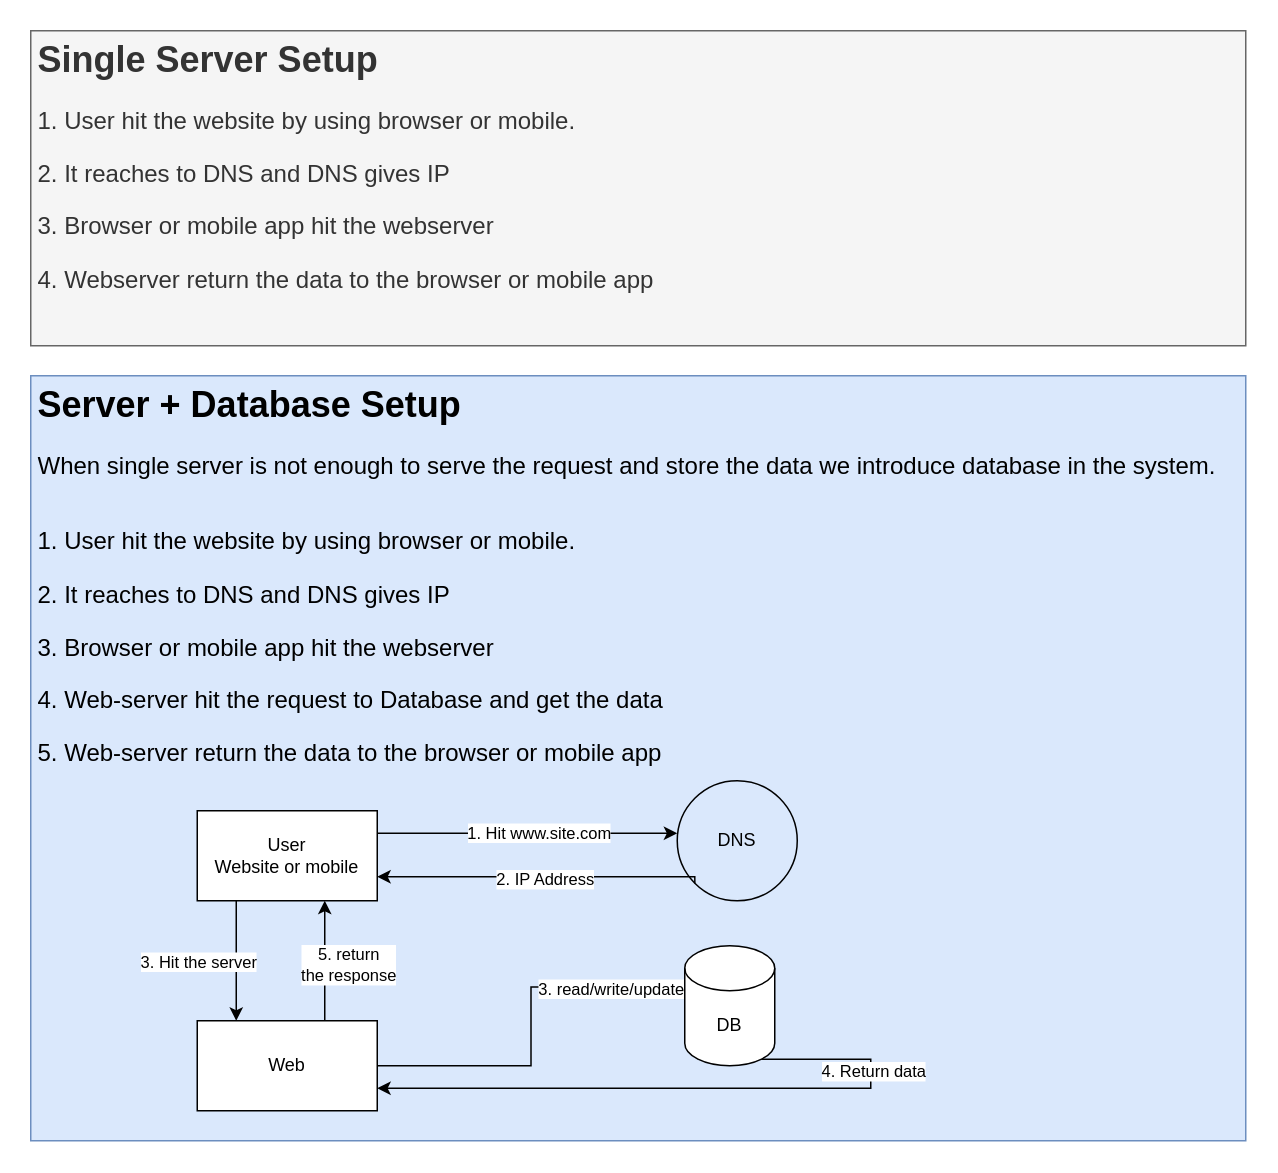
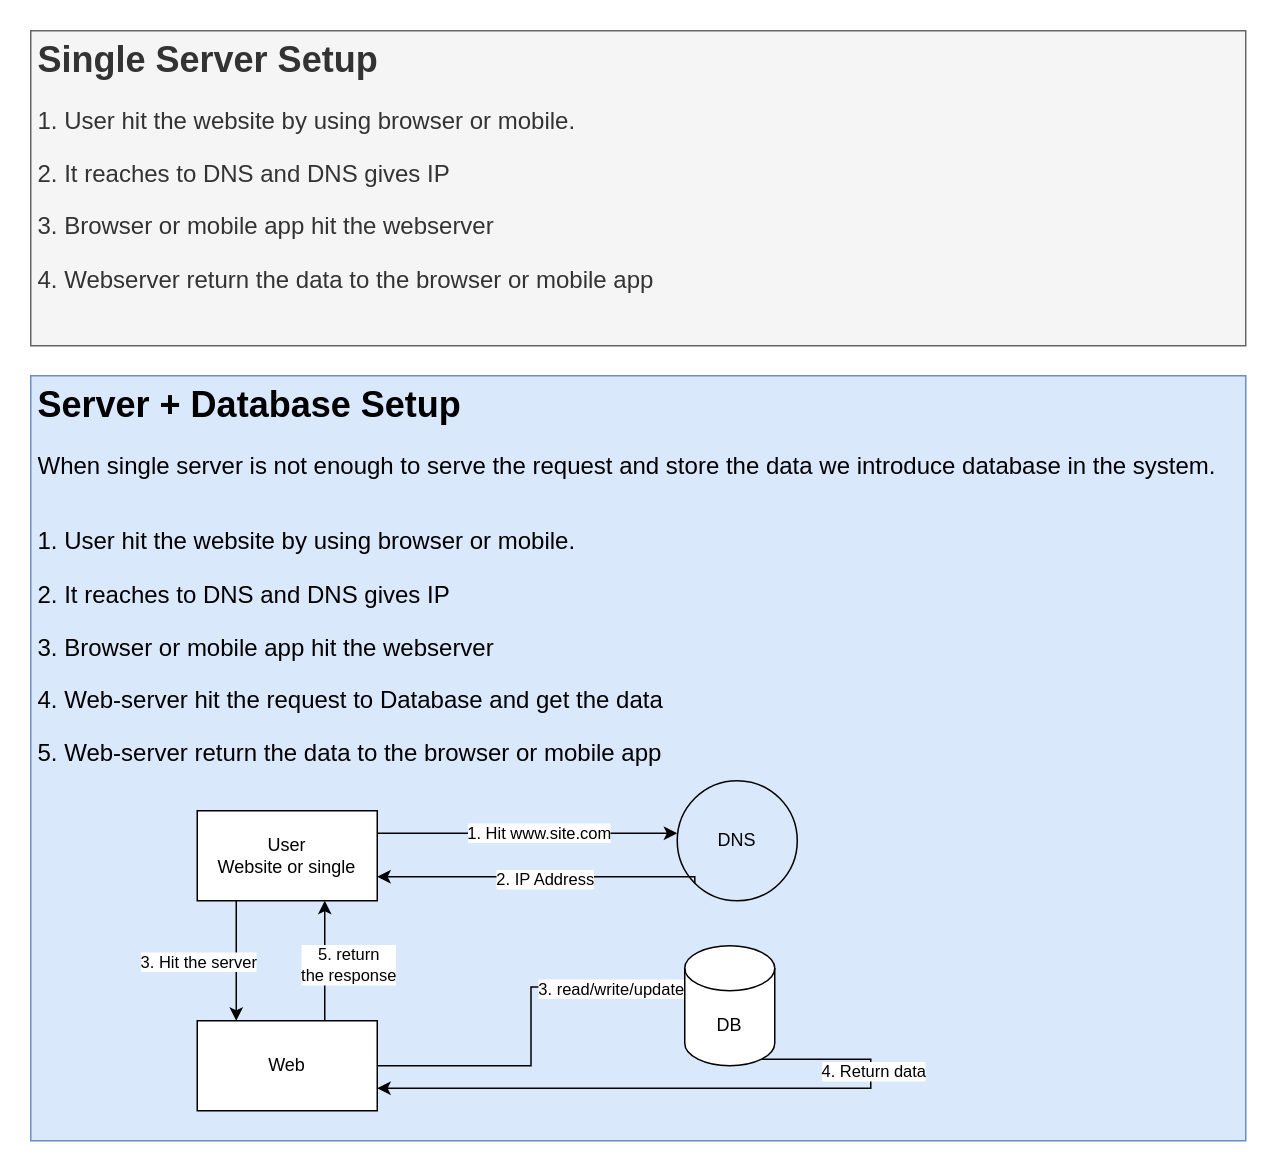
(287, 856) -> (287, 856)
